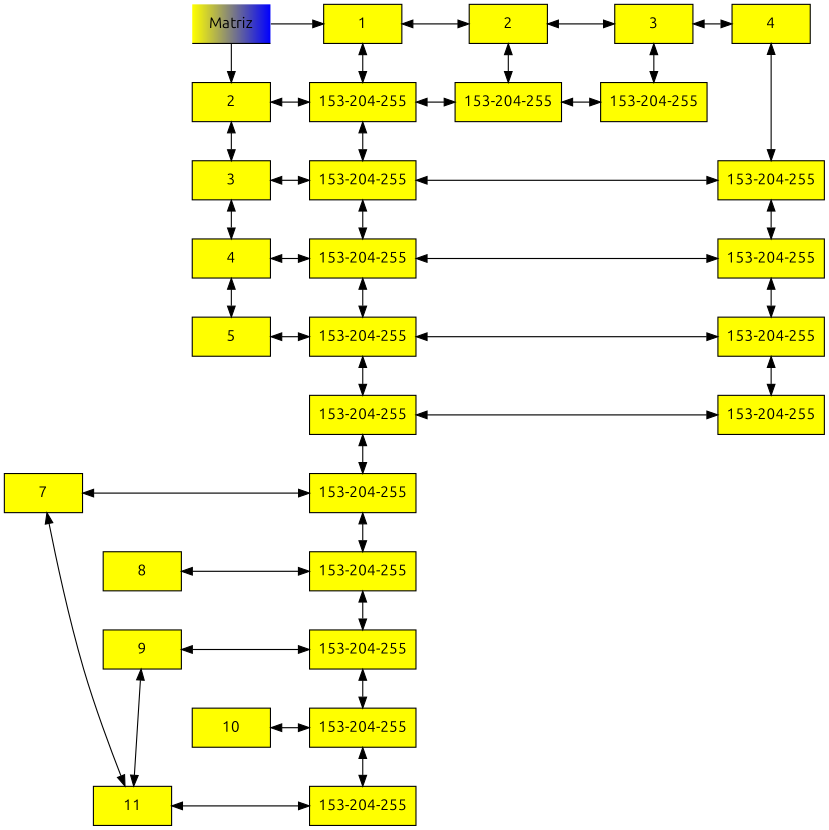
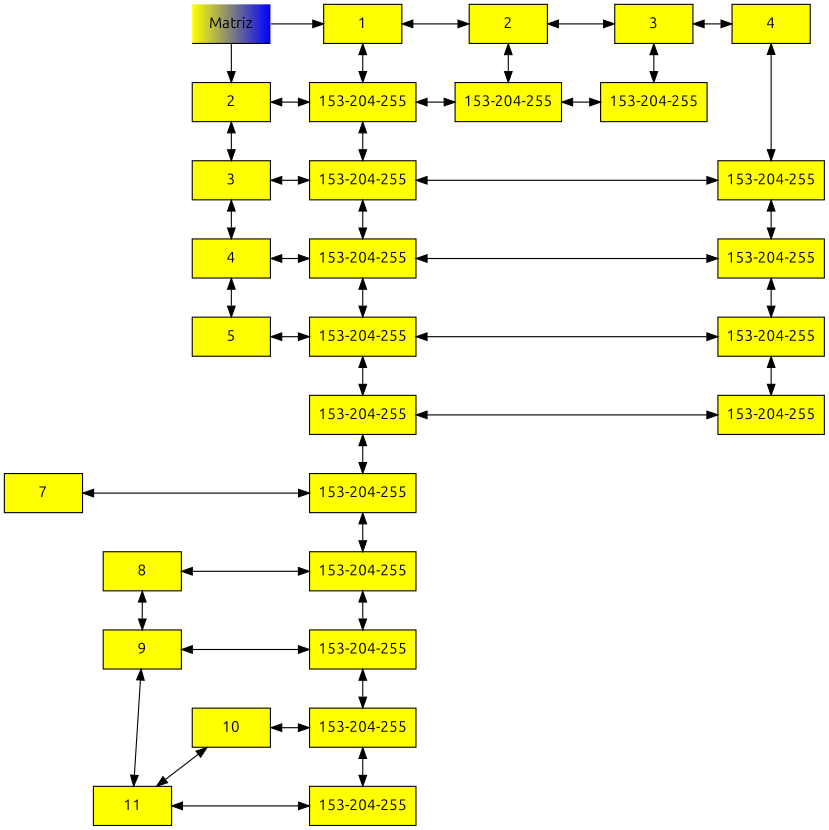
none -> (142, 610)
(79, 652) -> (182, 767)
